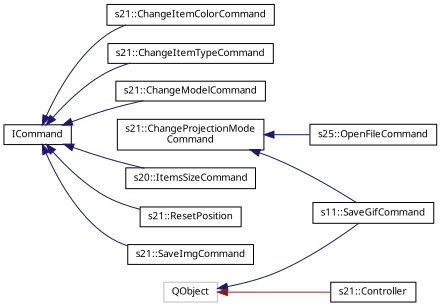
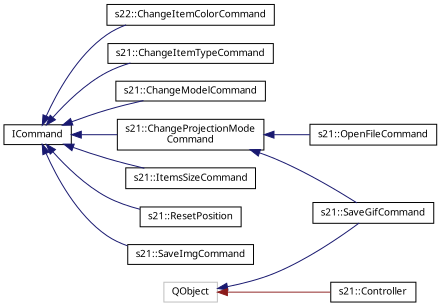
(191, 15) -> (191, 15)
none -> (99, 135)
(373, 135) -> (373, 135)
(191, 178) -> (191, 178)
(373, 213) -> (373, 213)
